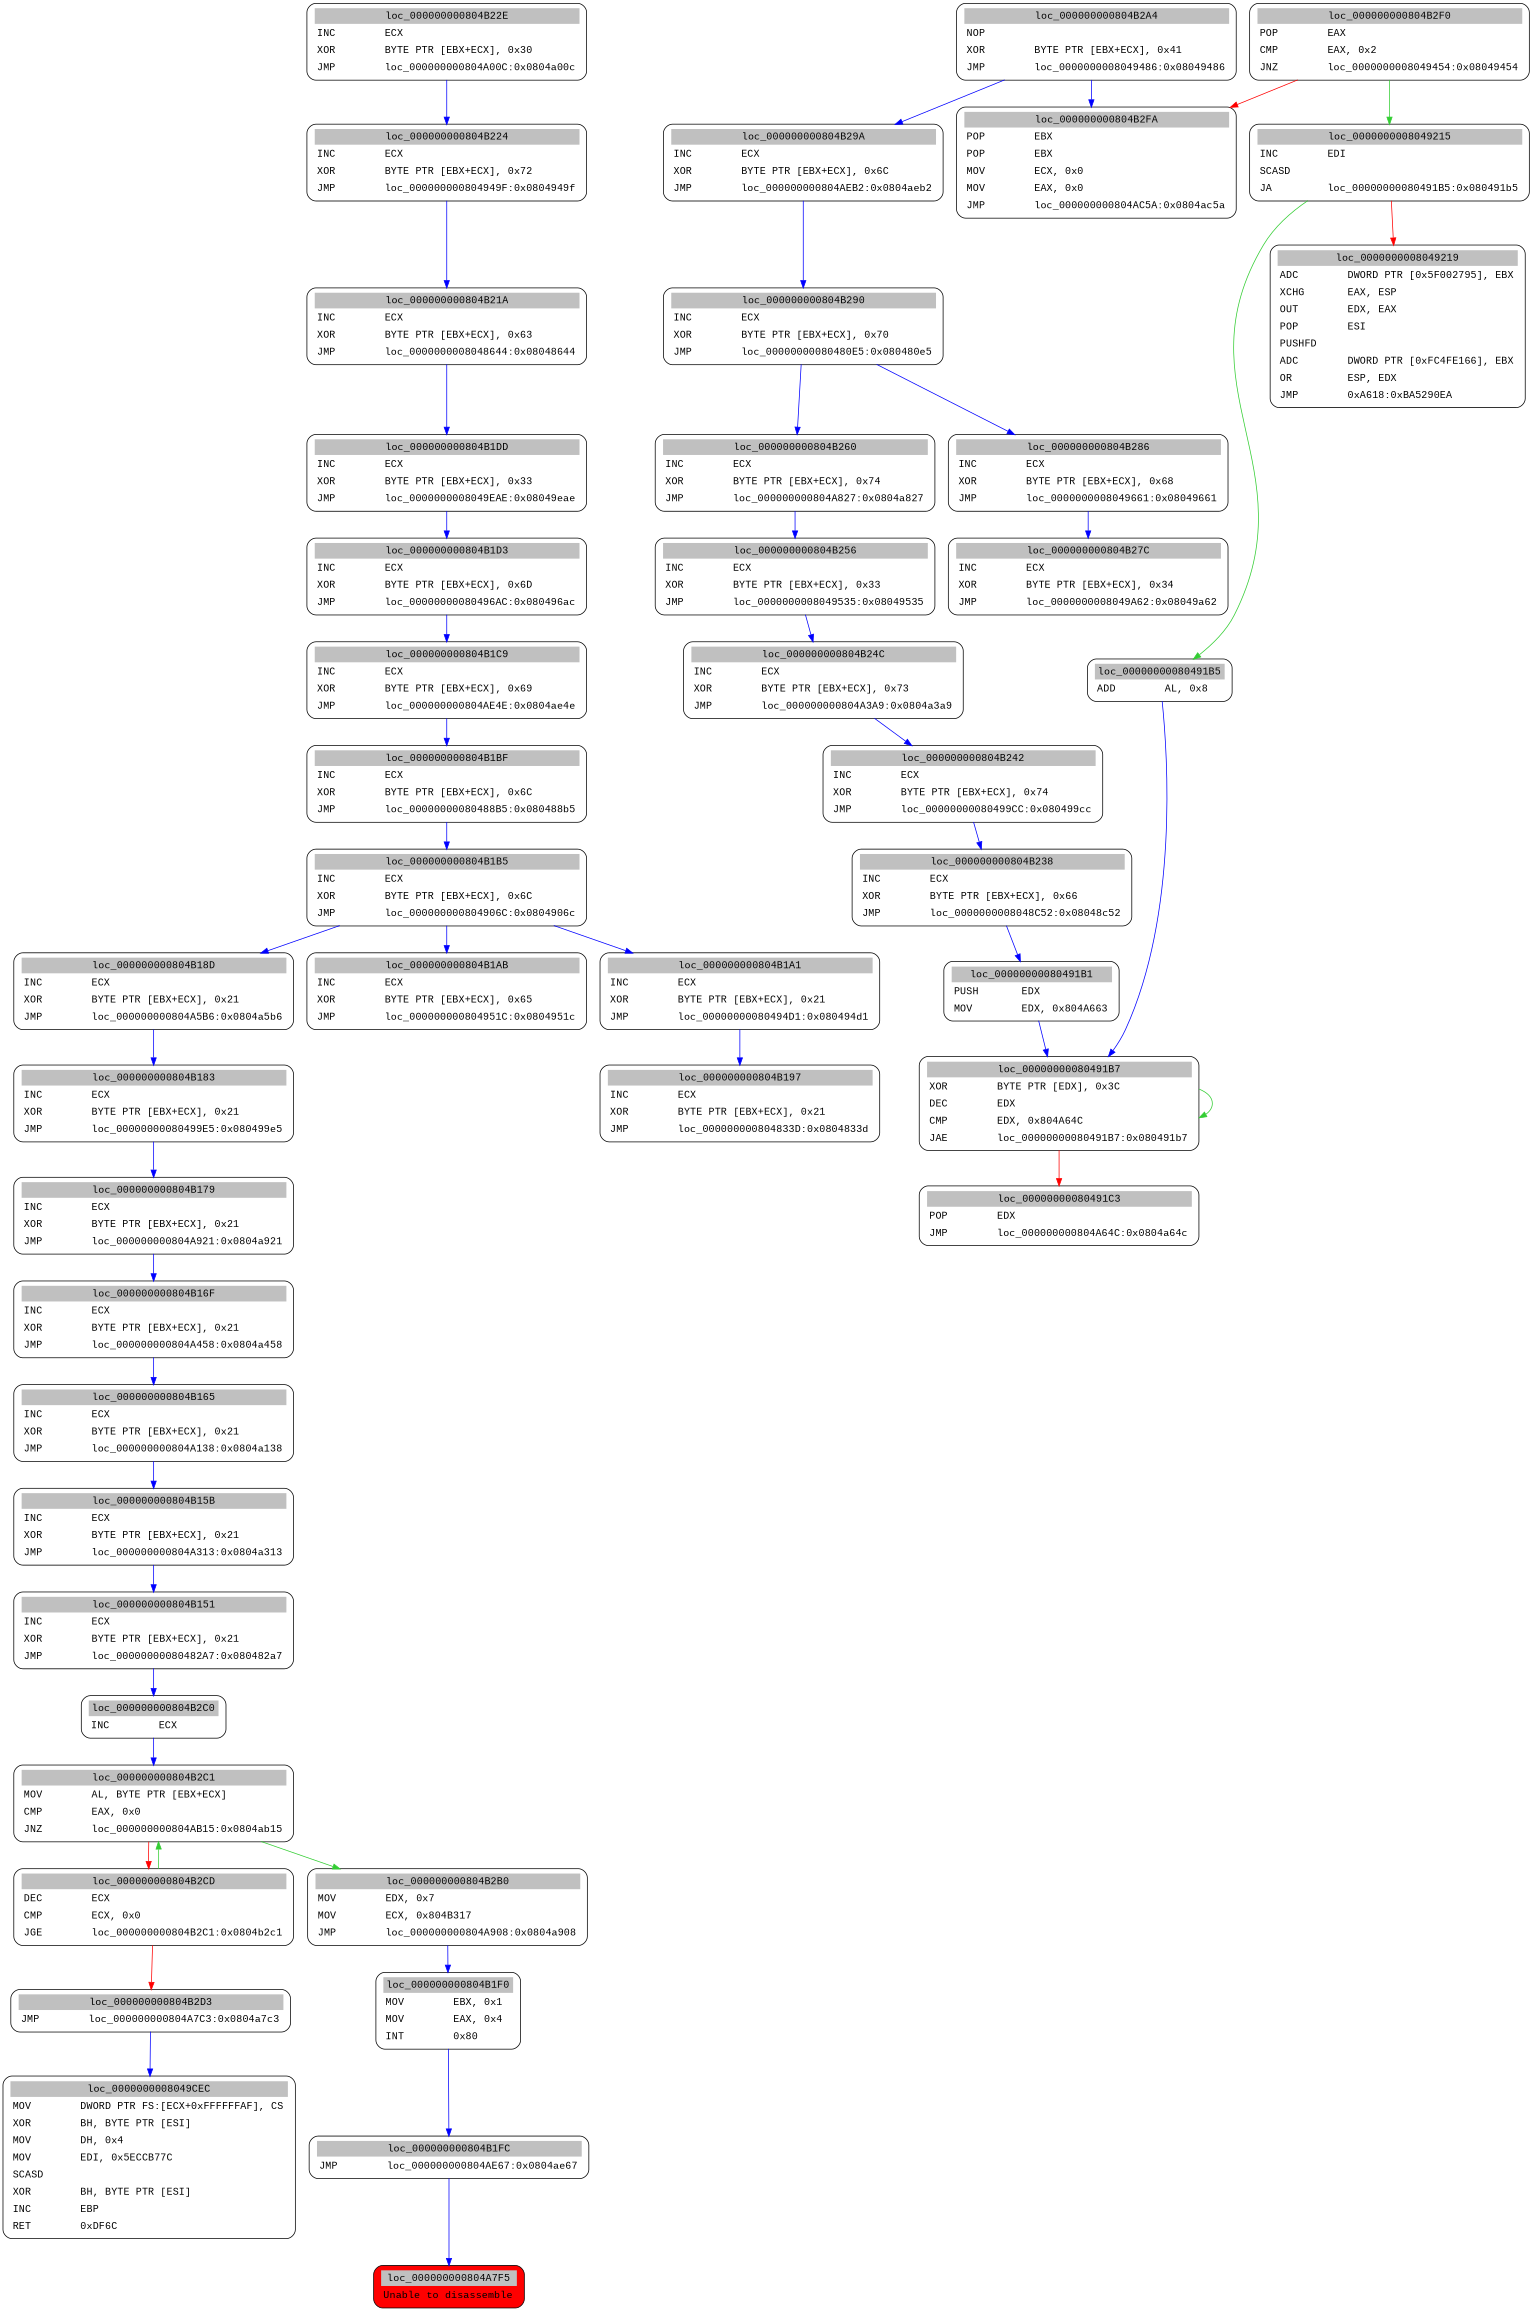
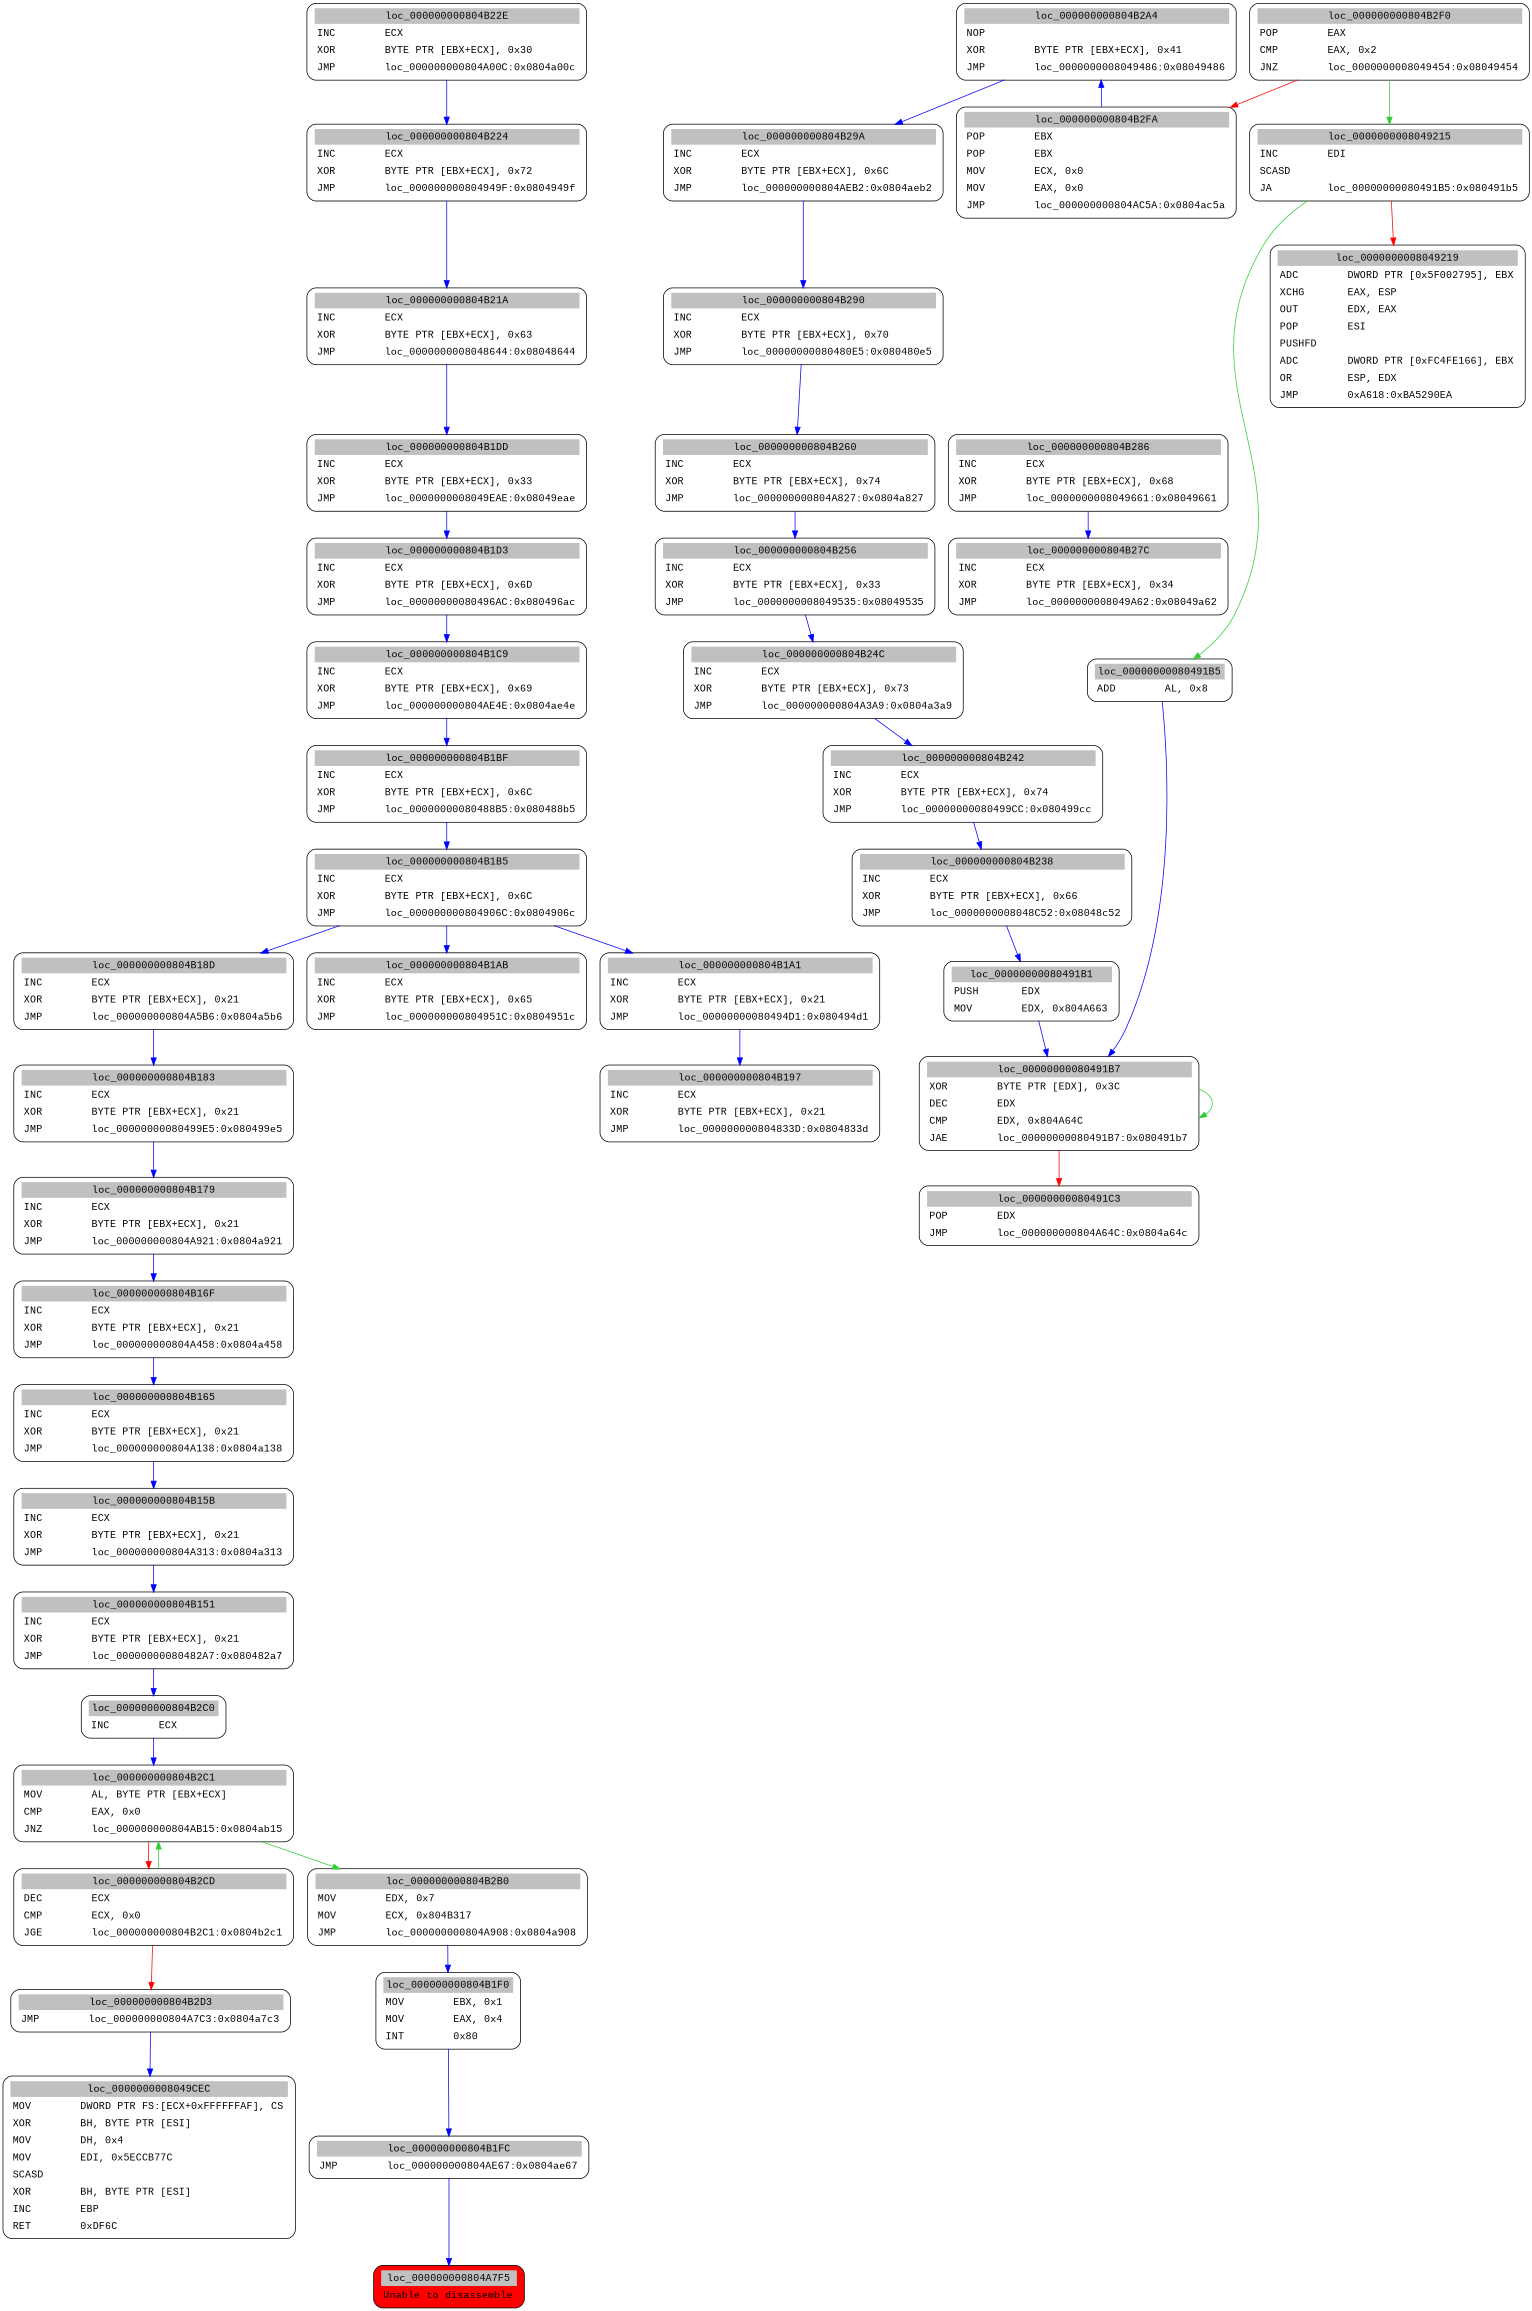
(1091, 90) -> (1101, 97)
(942, 398) -> none
